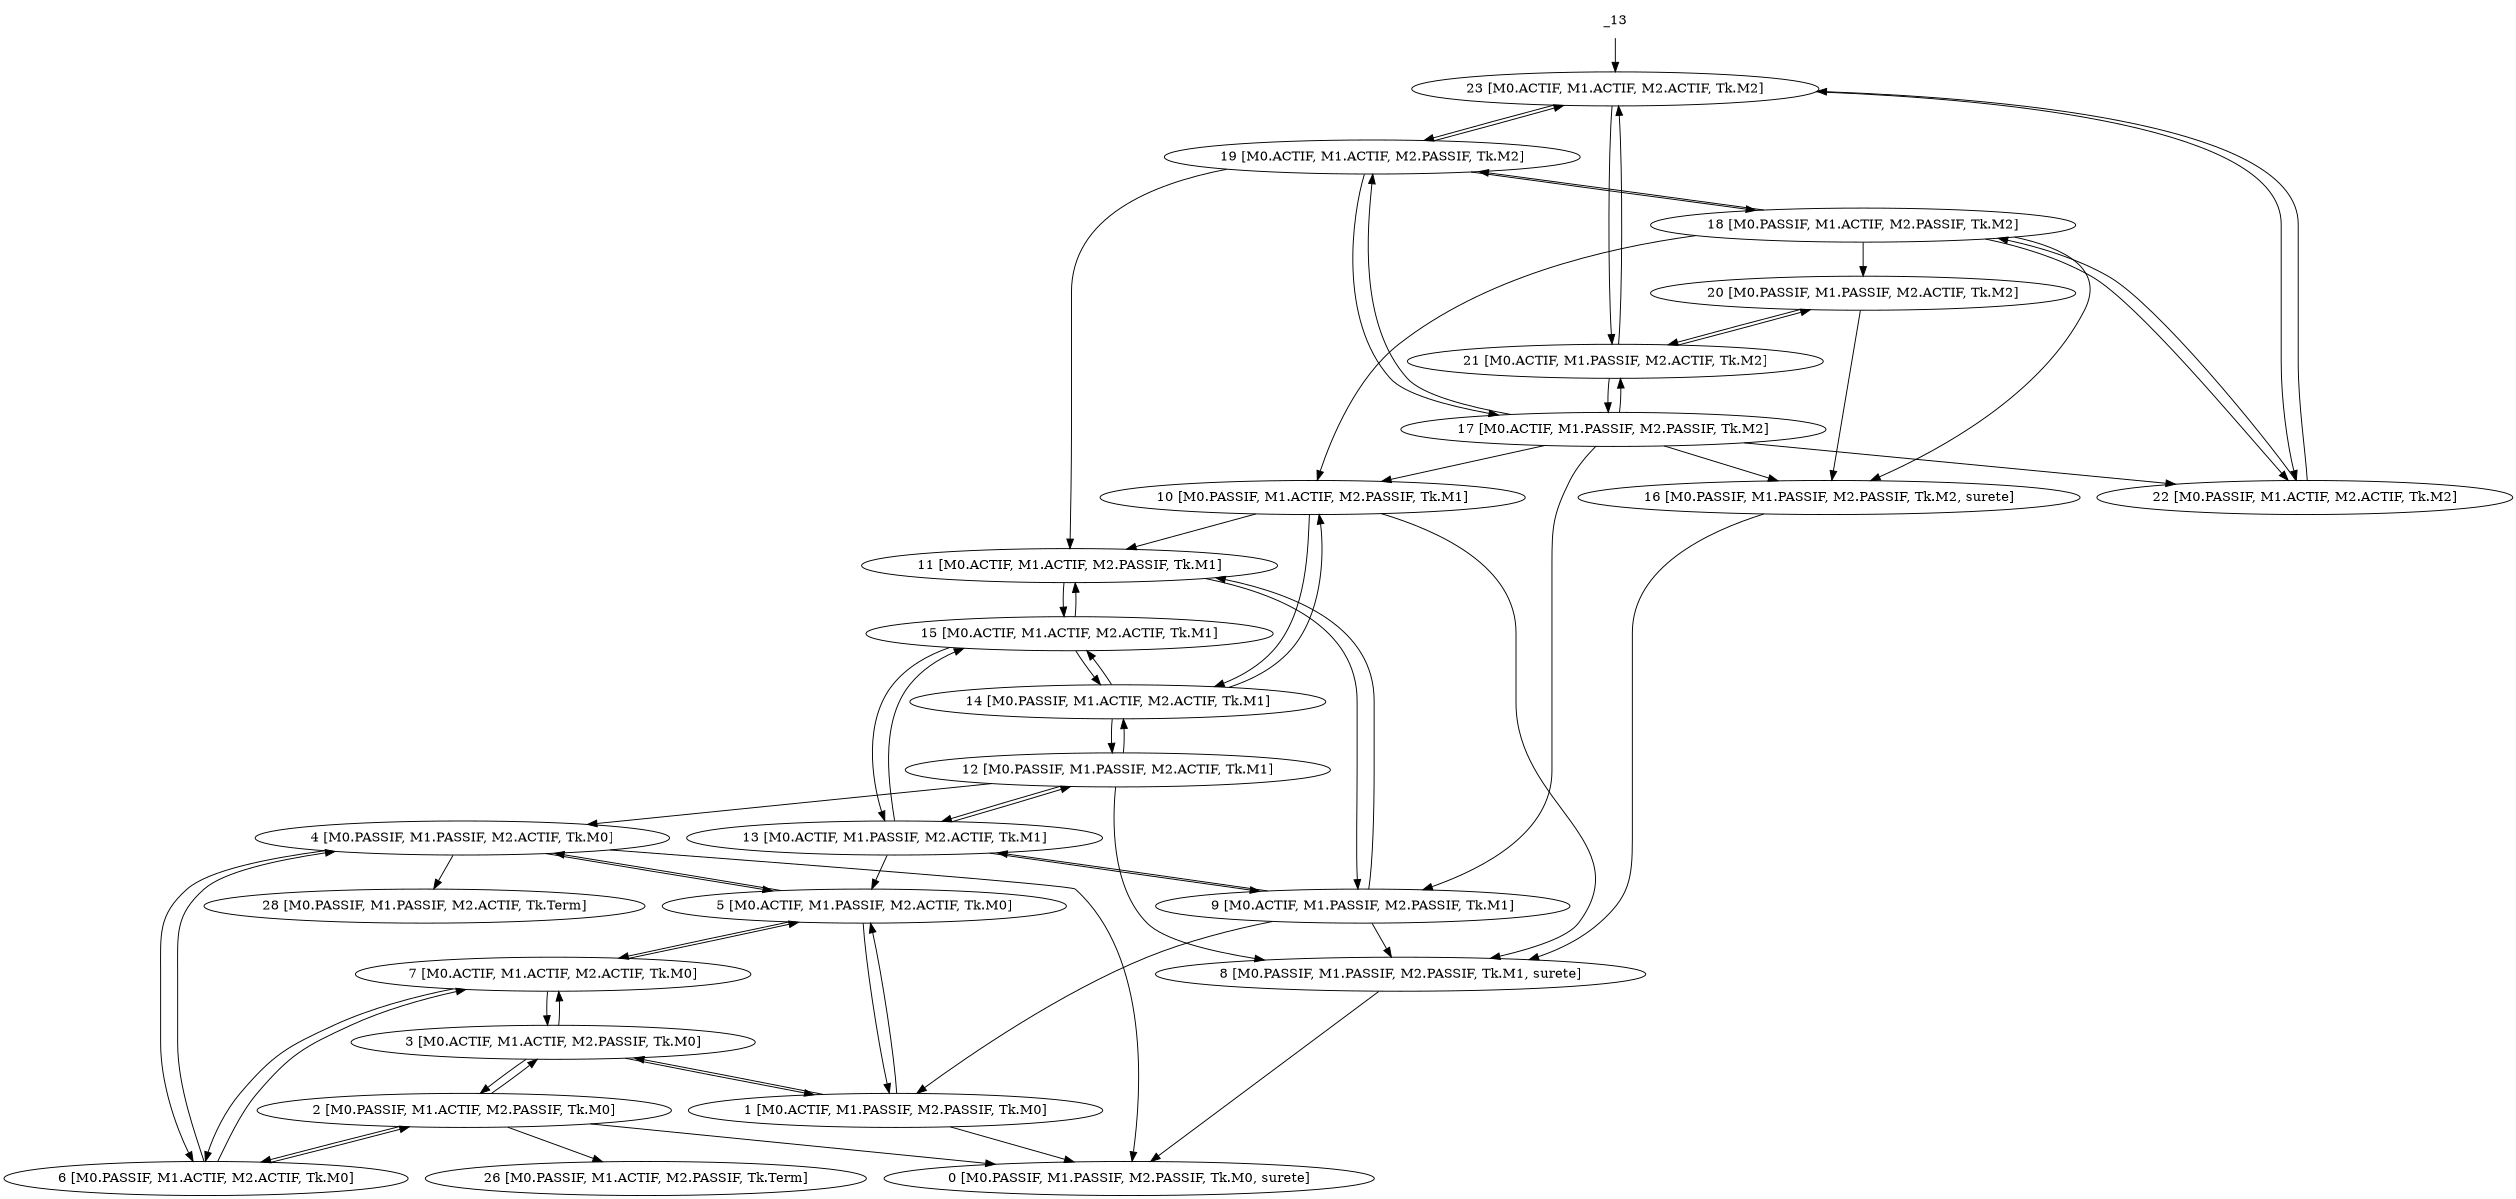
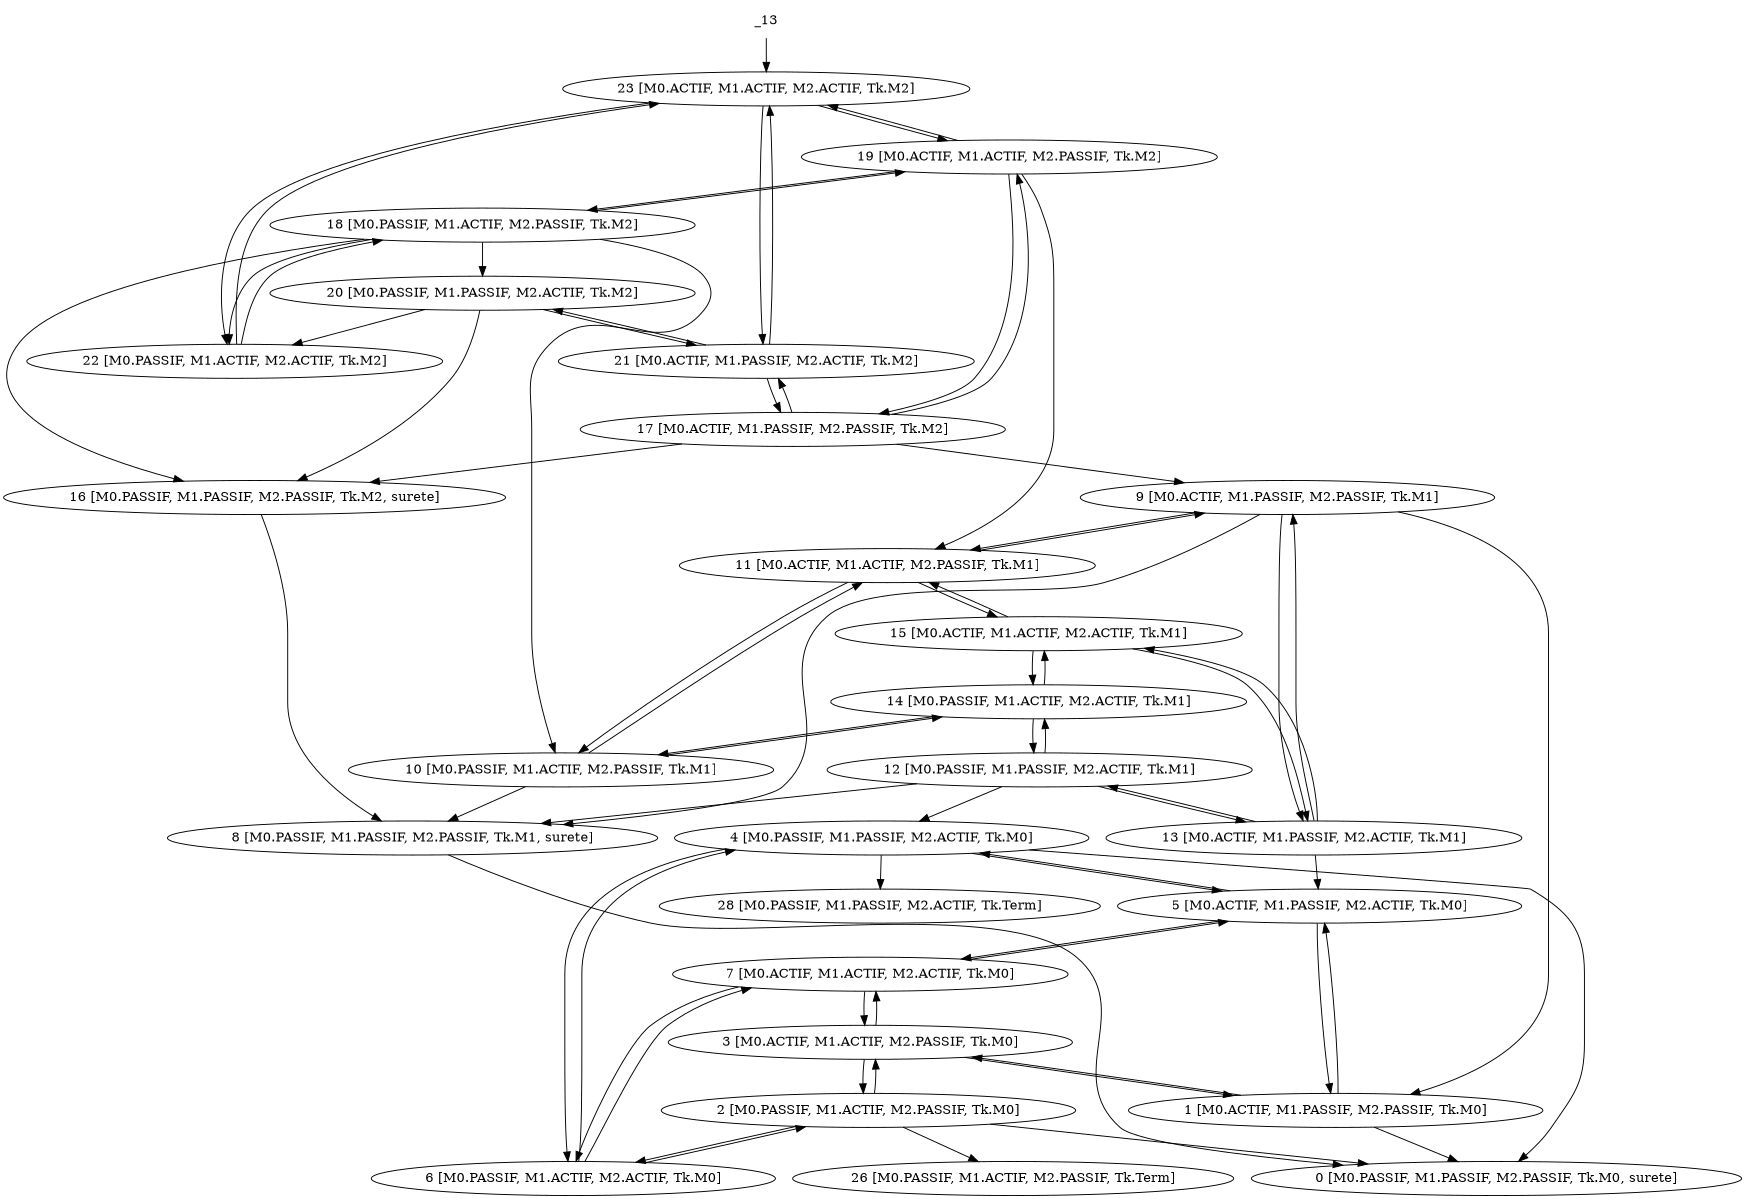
(1468, 462) -> (714, 660)
(1955, 463) -> (363, 326)
